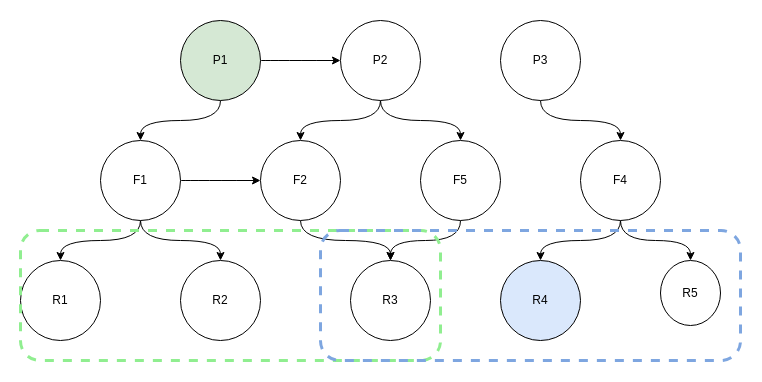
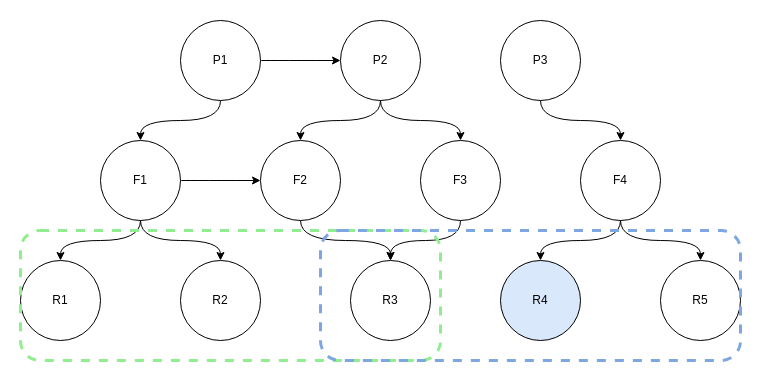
(221, 61) -> (221, 61)
(461, 181) -> (461, 181)
(691, 293) -> (701, 301)
